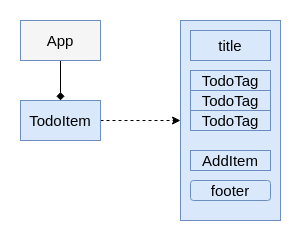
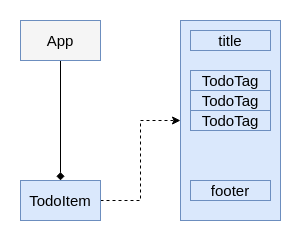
(231, 46) -> (231, 41)
(61, 121) -> (61, 201)
(231, 161) -> none
(231, 191) -> (231, 191)
